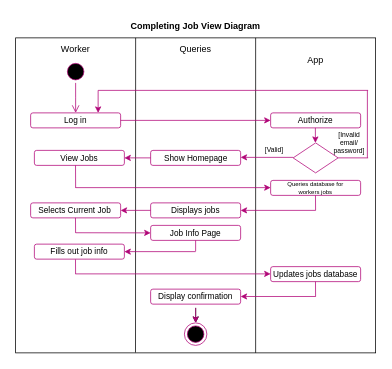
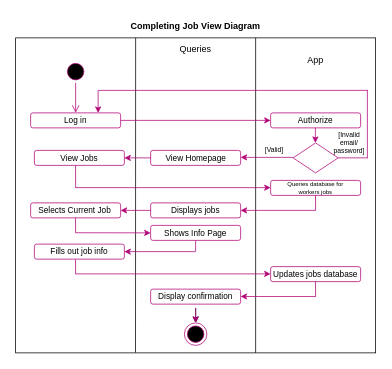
(75, 49) -> none
(196, 158) -> (196, 158)
(195, 233) -> (195, 233)
